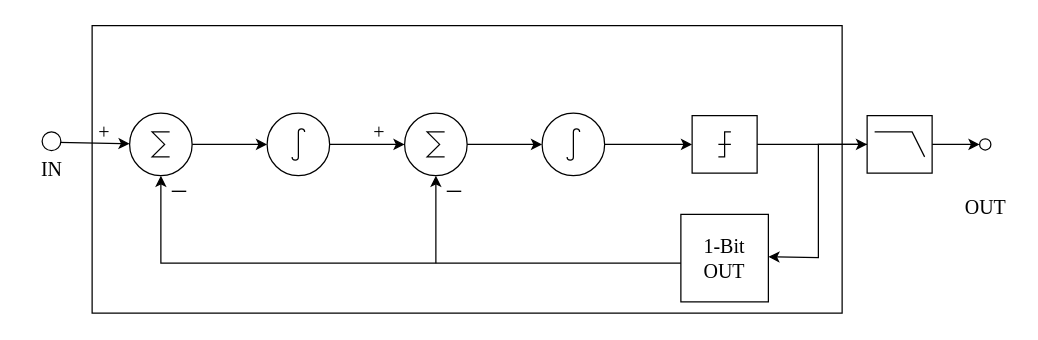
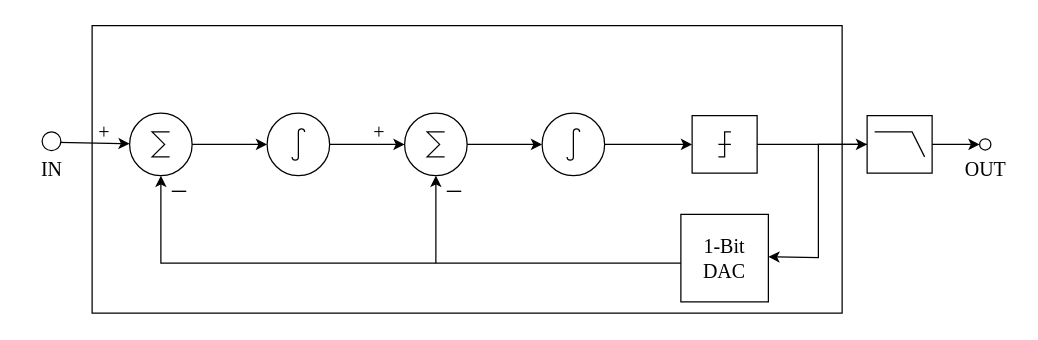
(985, 207) -> (985, 169)
(724, 258) -> (724, 258)
